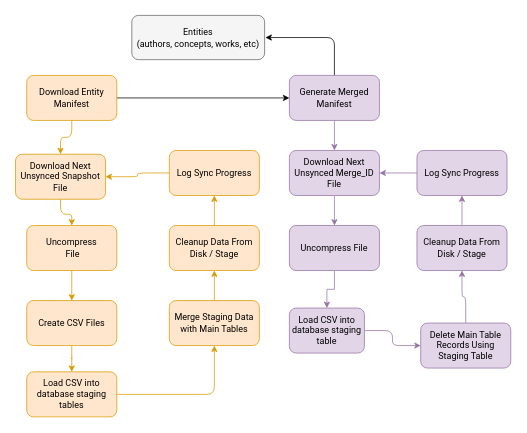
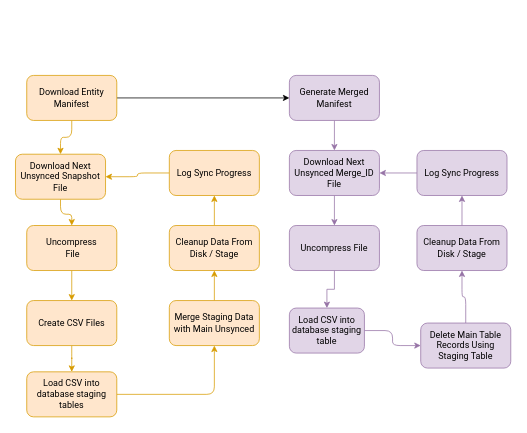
(198, 38) -> none
(319, 38) -> none
(214, 323) -> (214, 323)
